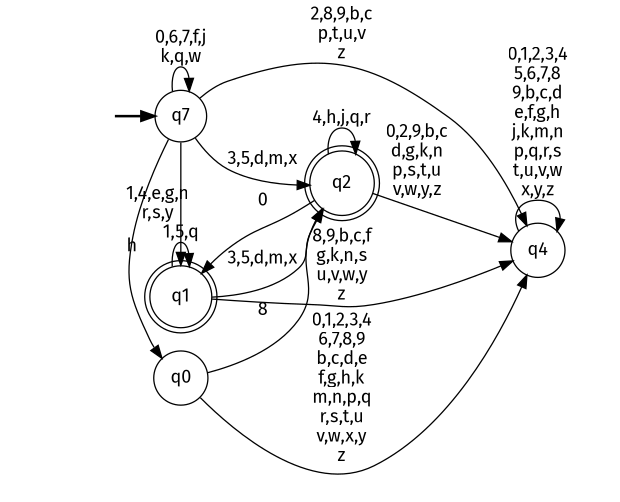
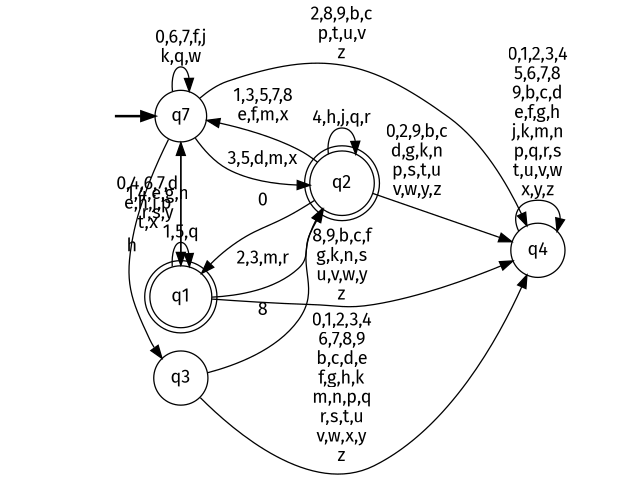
none -> (271, 138)
none -> (181, 211)
(263, 259) -> (263, 259)
(181, 378) -> (181, 378)
